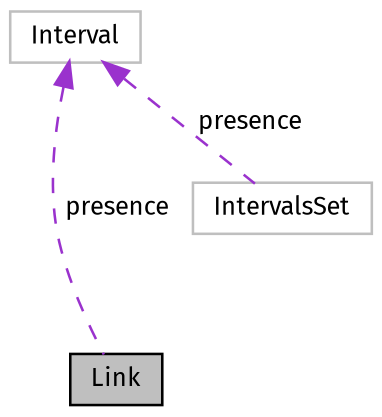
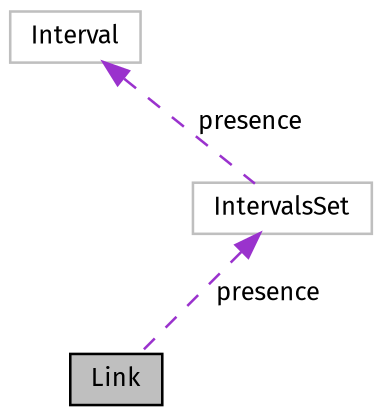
(56, 225) -> (190, 303)
